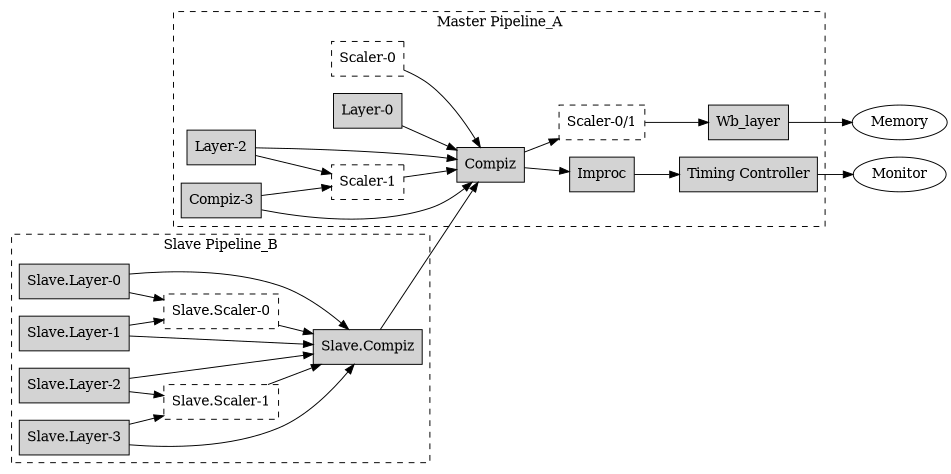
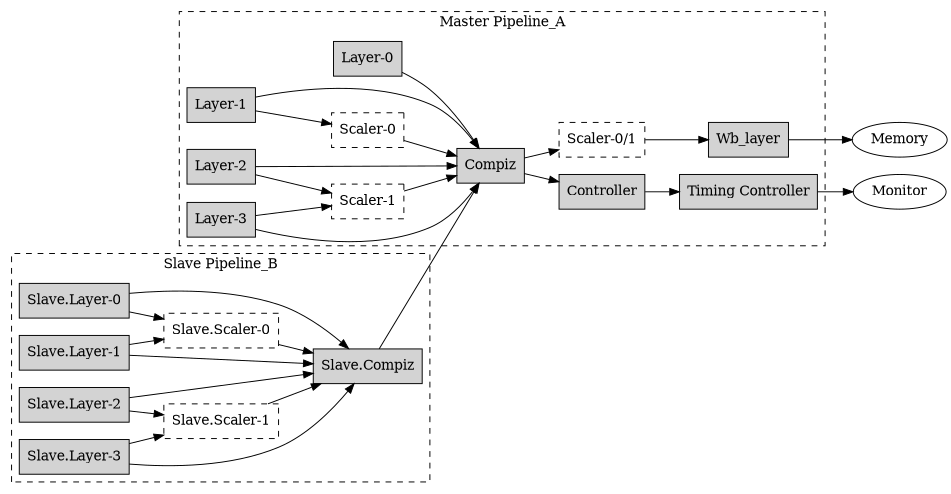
none -> (221, 105)
(602, 174) -> (602, 192)
(221, 200) -> (221, 220)
